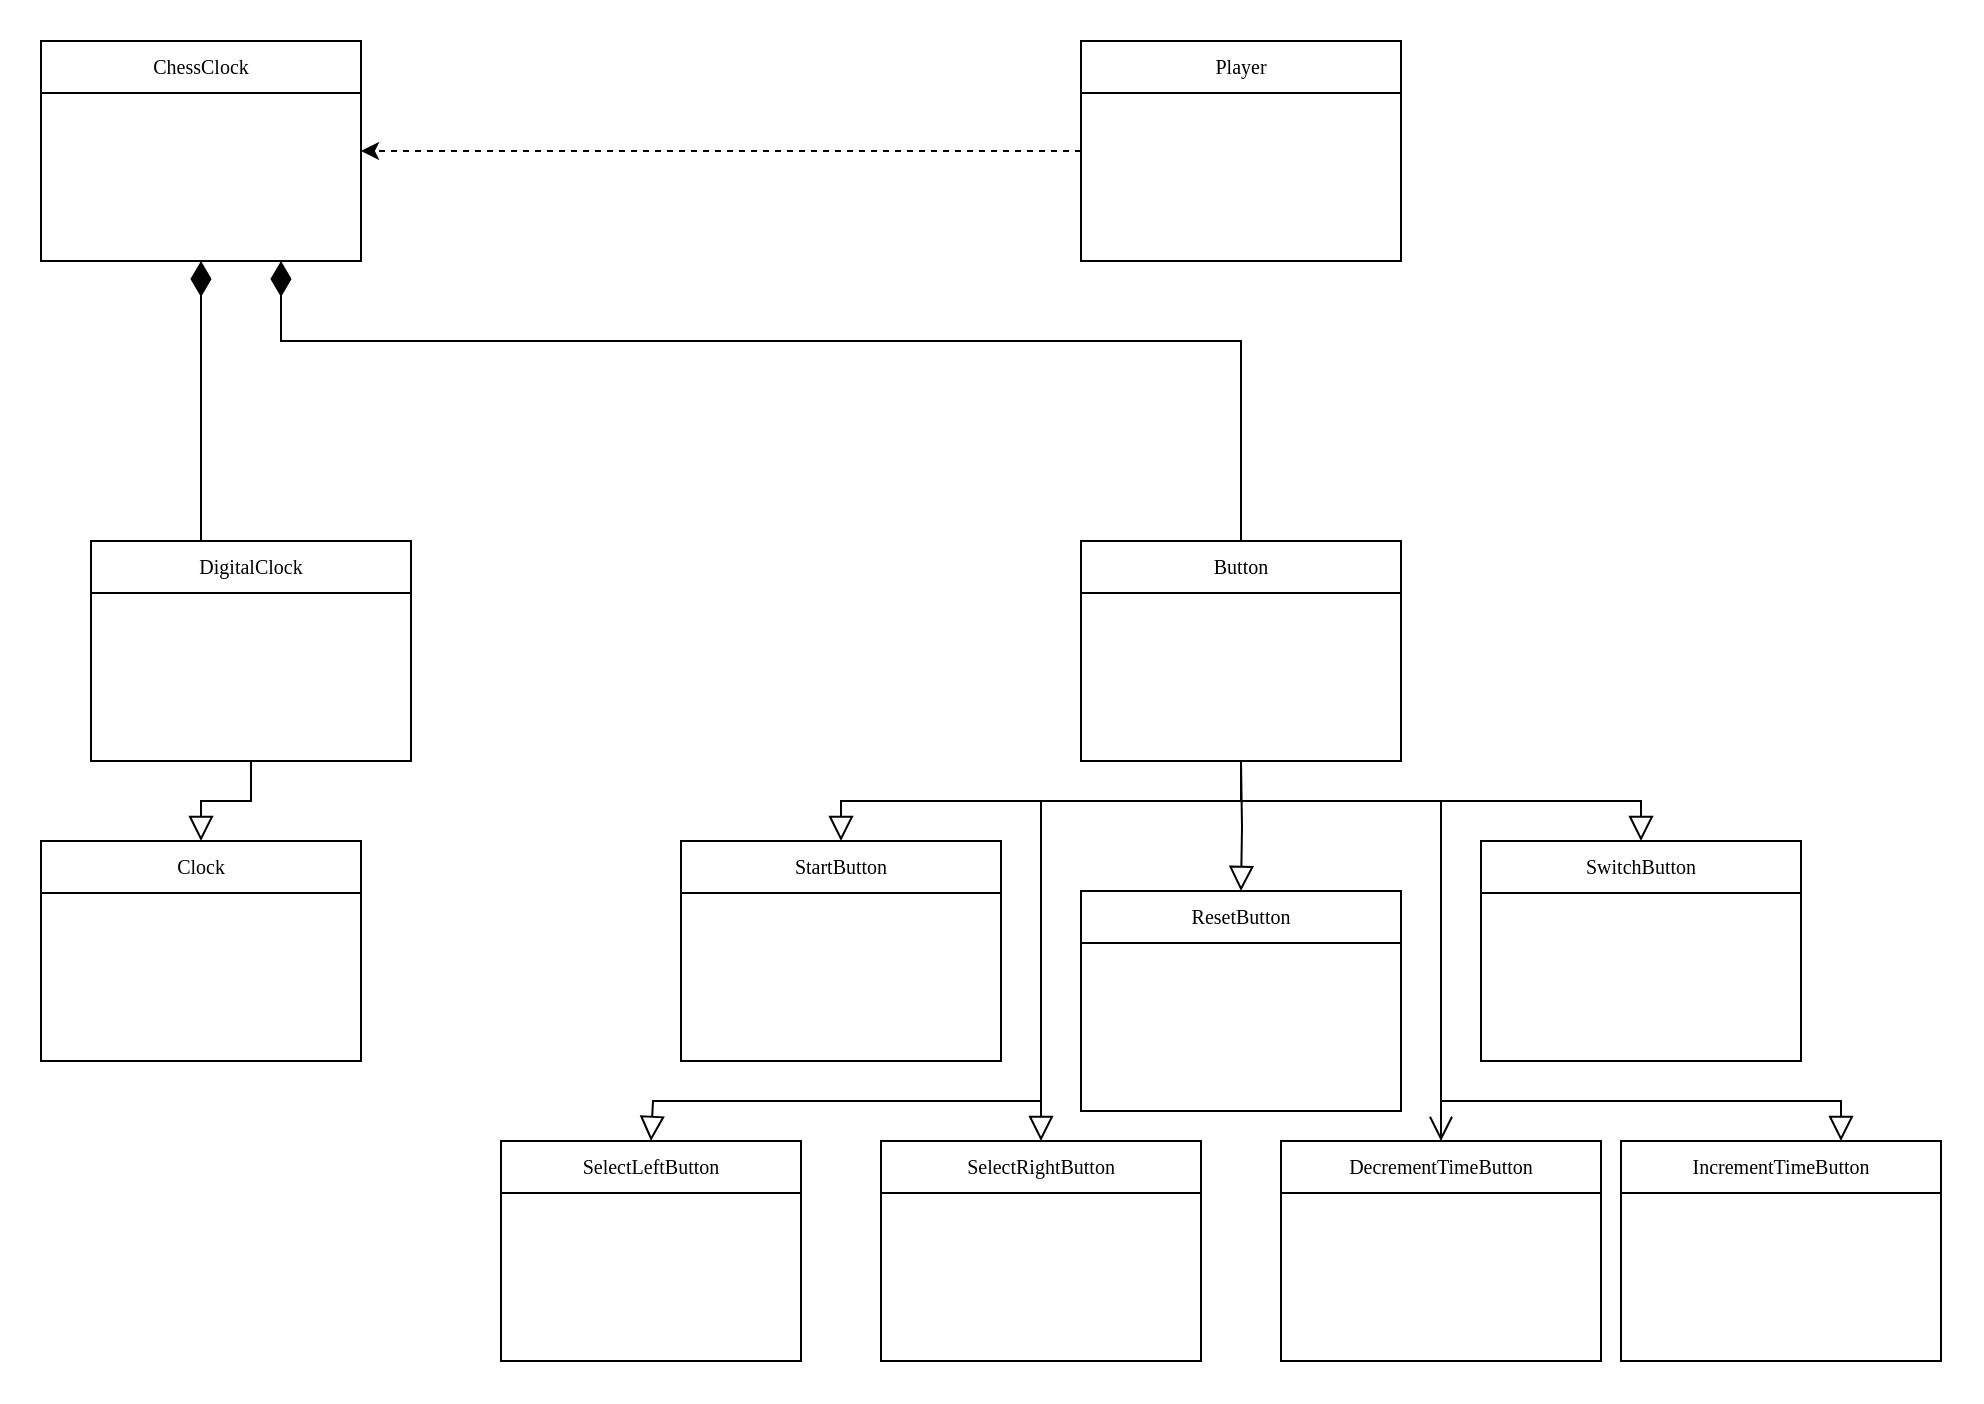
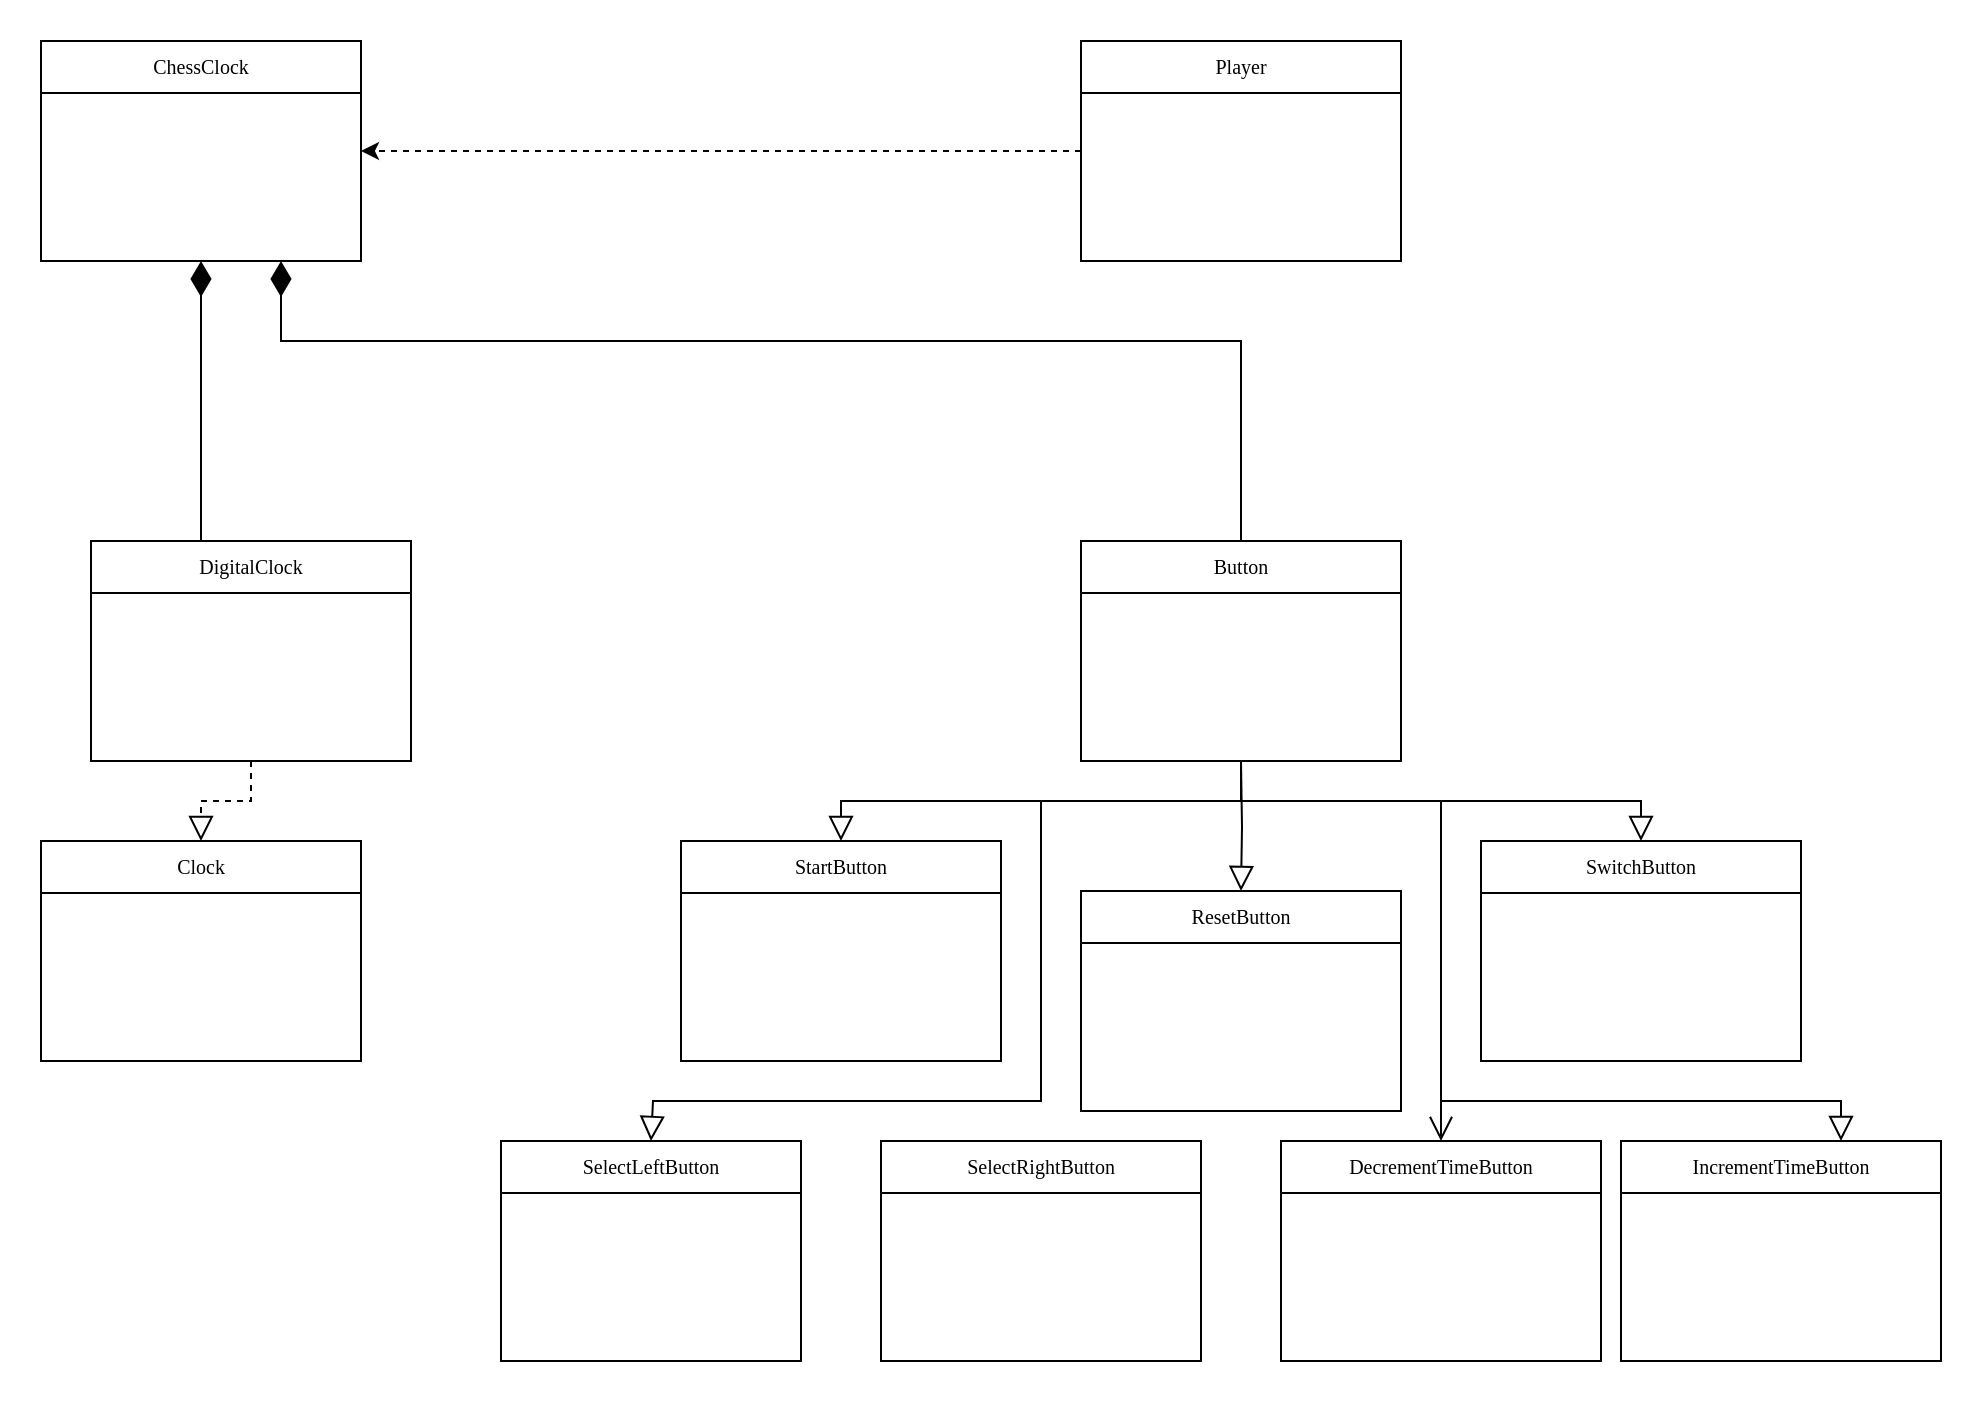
(237, 801) -> (237, 801)
(1041, 1110) -> none
